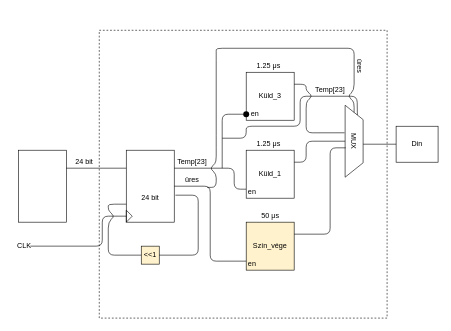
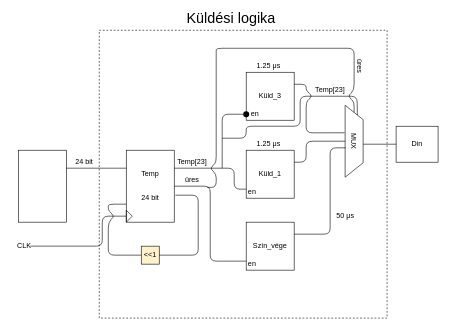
none -> (231, 18)
none -> (150, 174)
(270, 216) -> (345, 216)
(270, 246) -> (270, 246)
